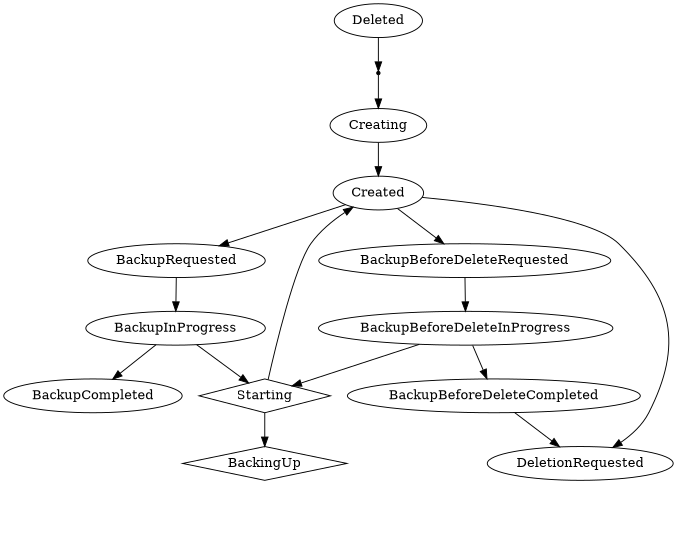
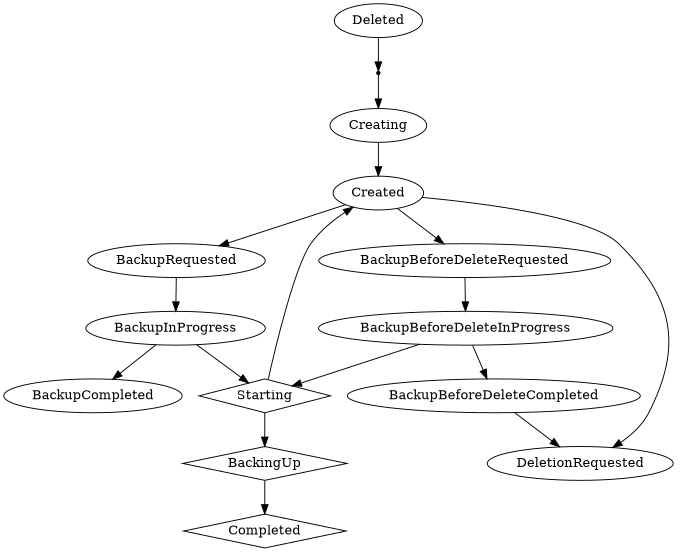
none -> (265, 531)
